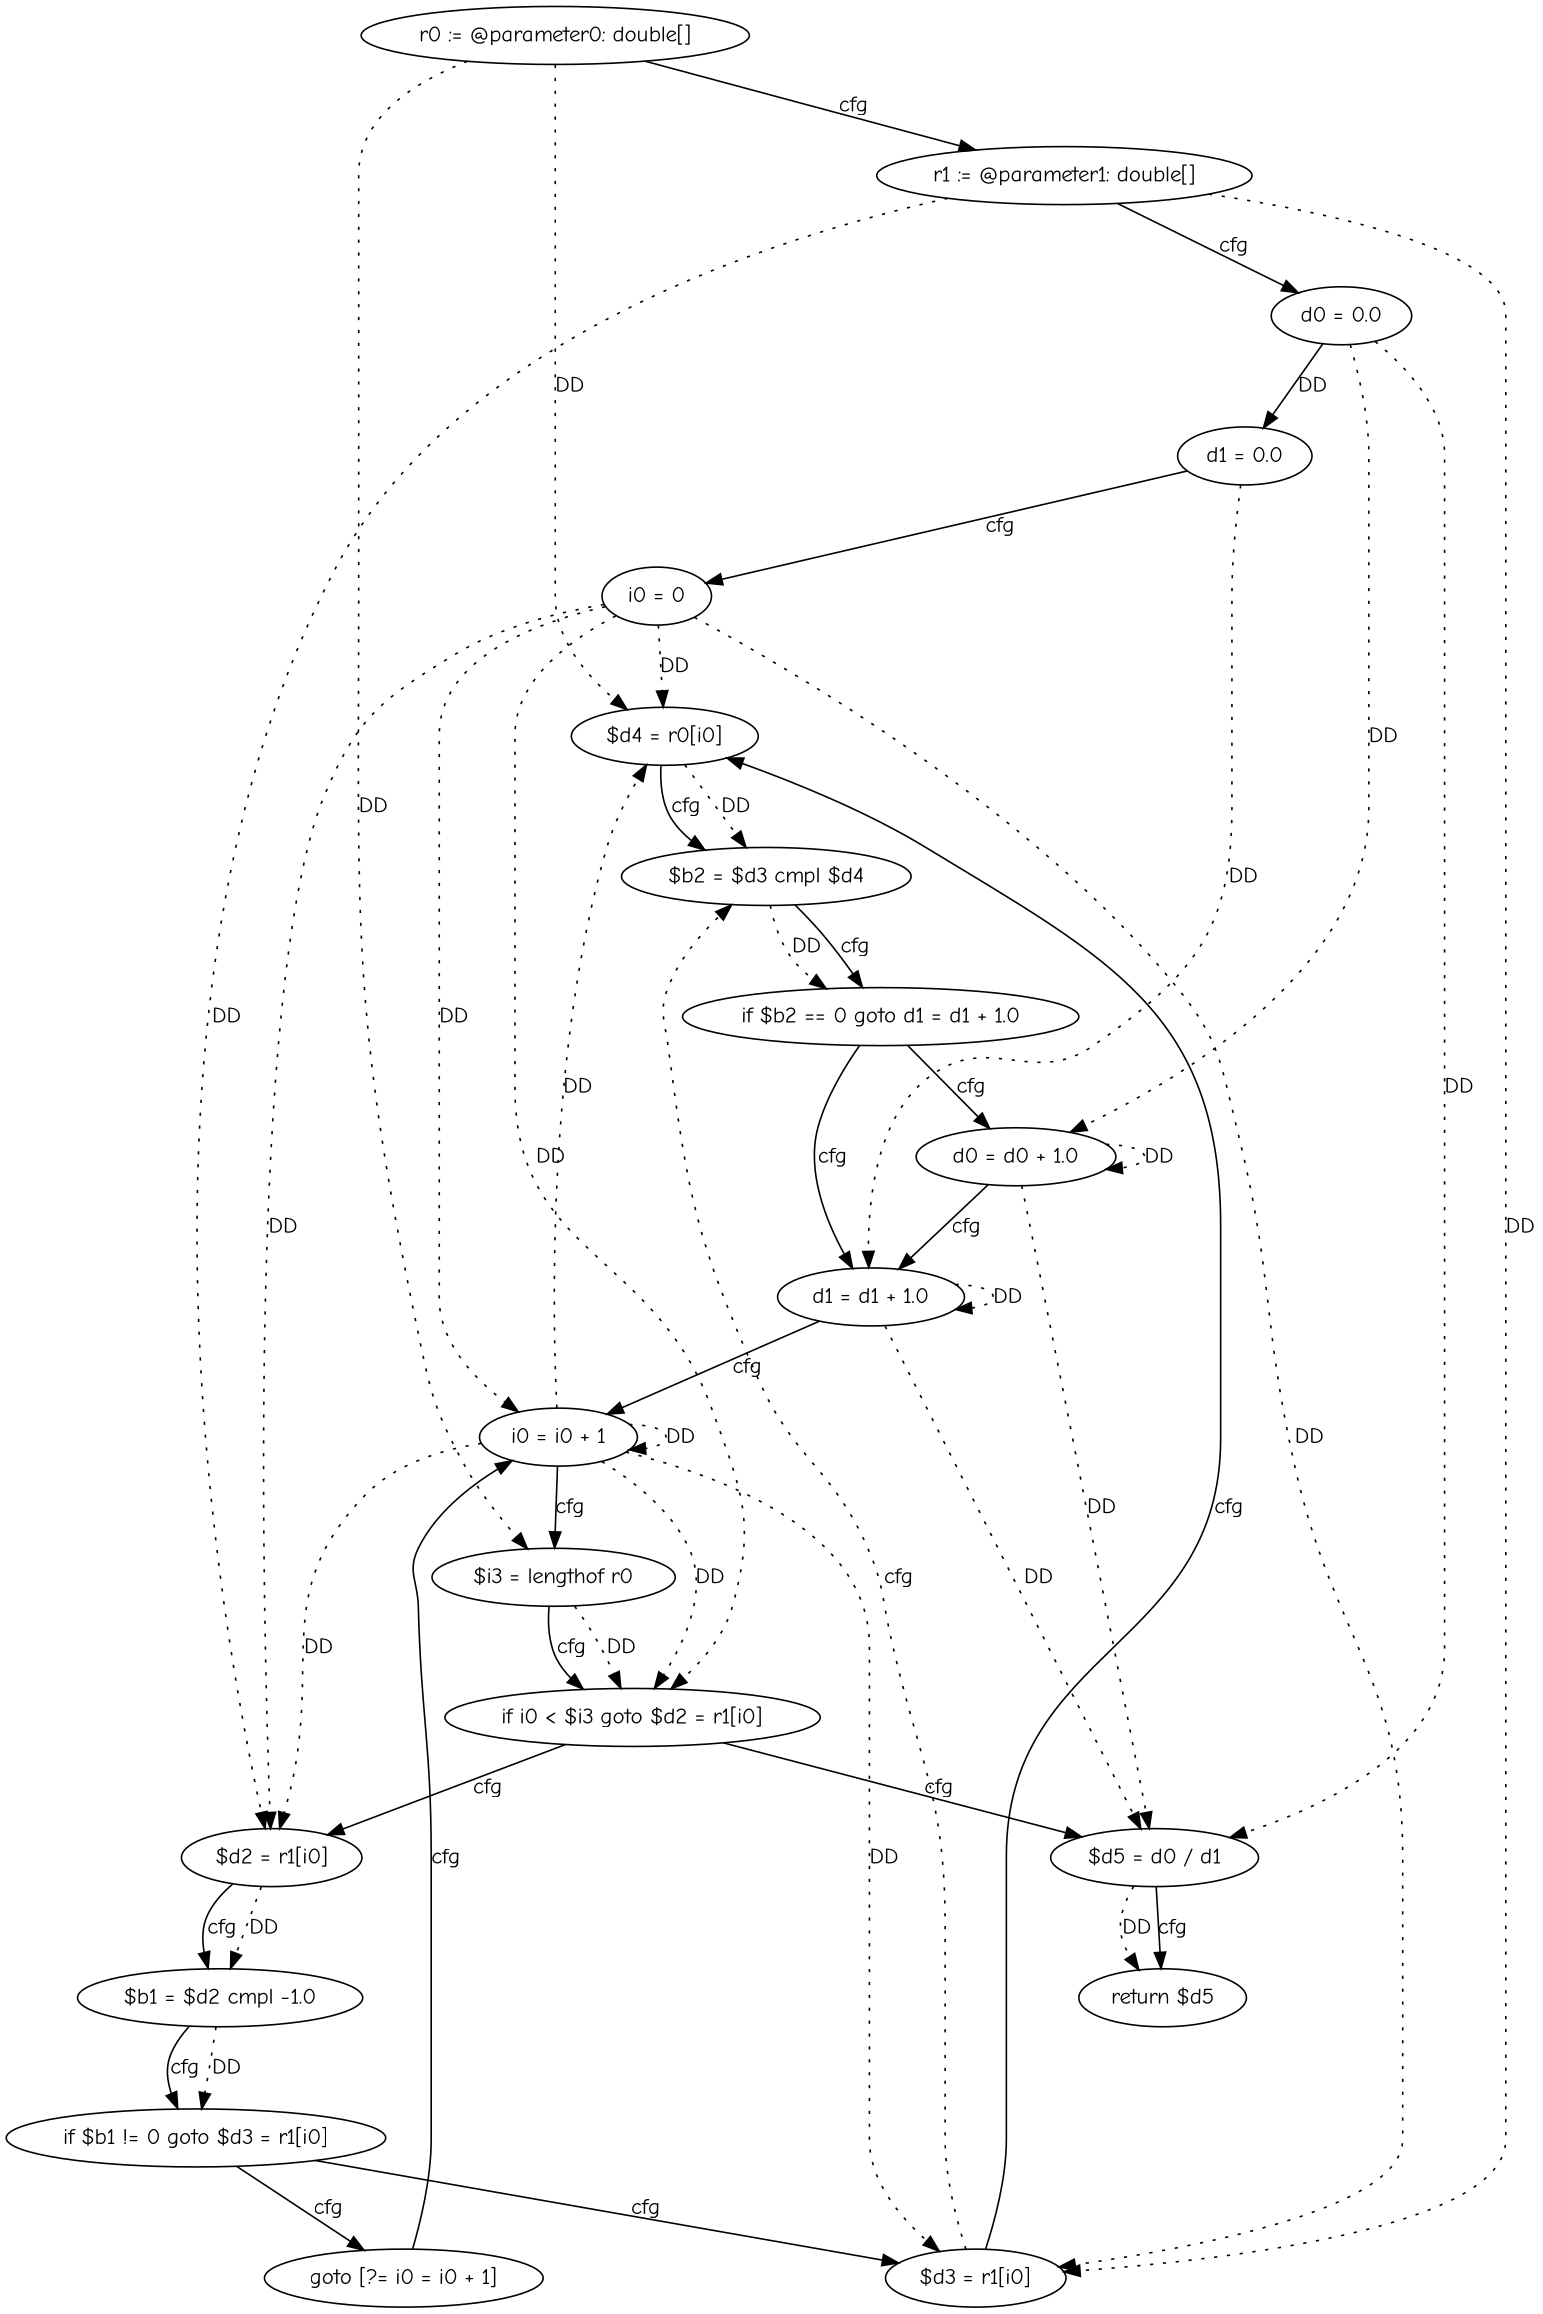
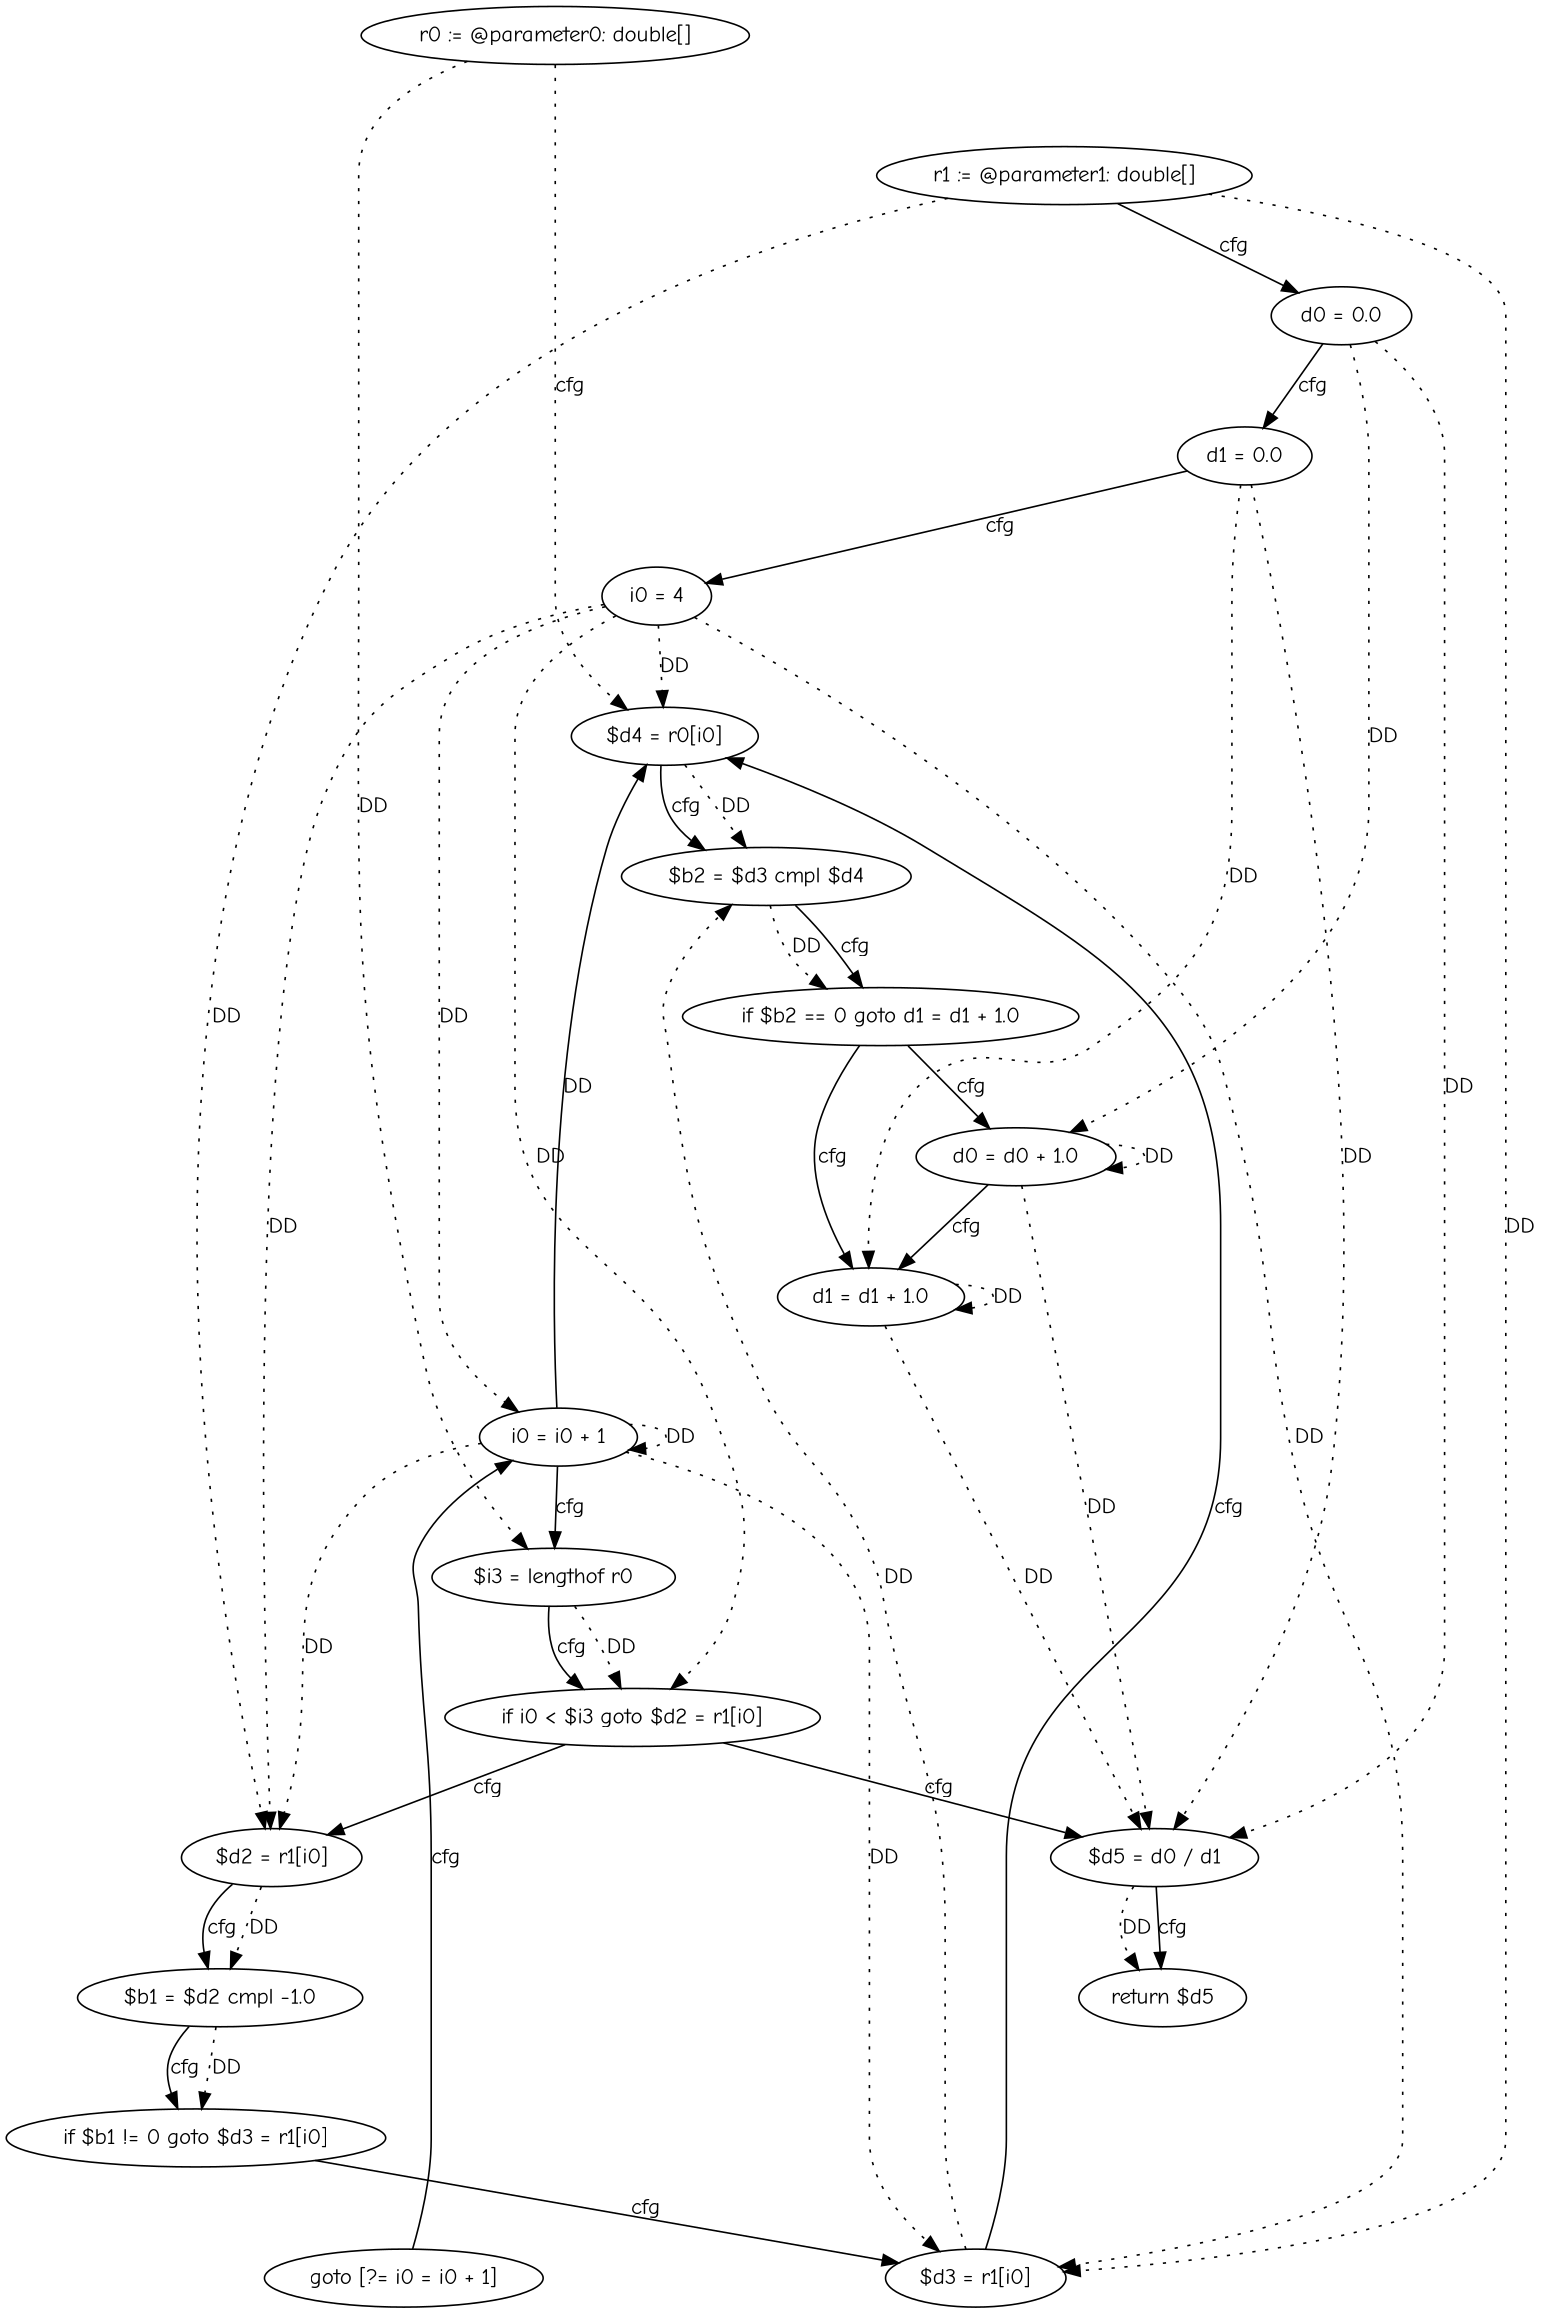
(802, 104) -> none
(571, 386) -> (571, 386)
(1313, 386) -> (1313, 386)
(657, 596) -> (657, 596)
(564, 1088) -> (564, 1088)
none -> (1342, 1164)
(721, 1364) -> none
(691, 1553) -> none
(899, 1577) -> (899, 1577)
(294, 2204) -> none
